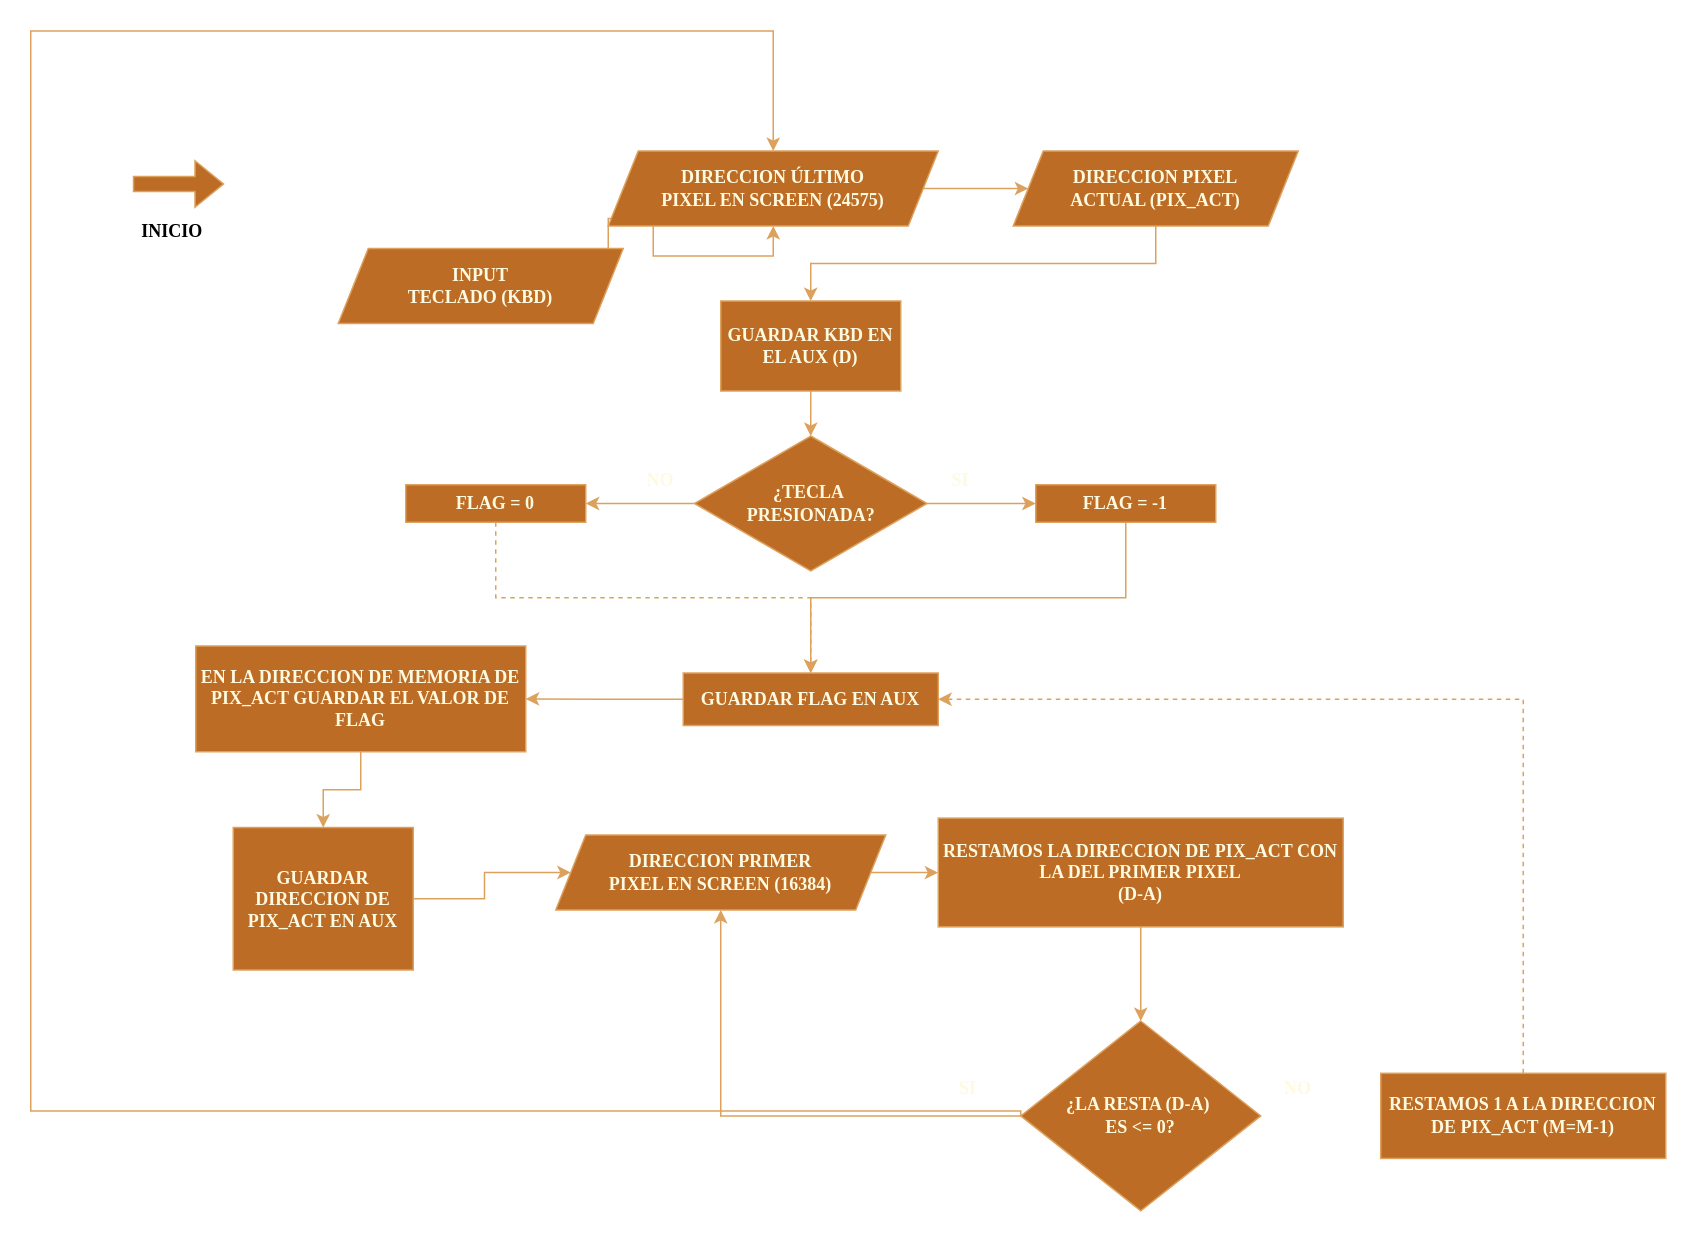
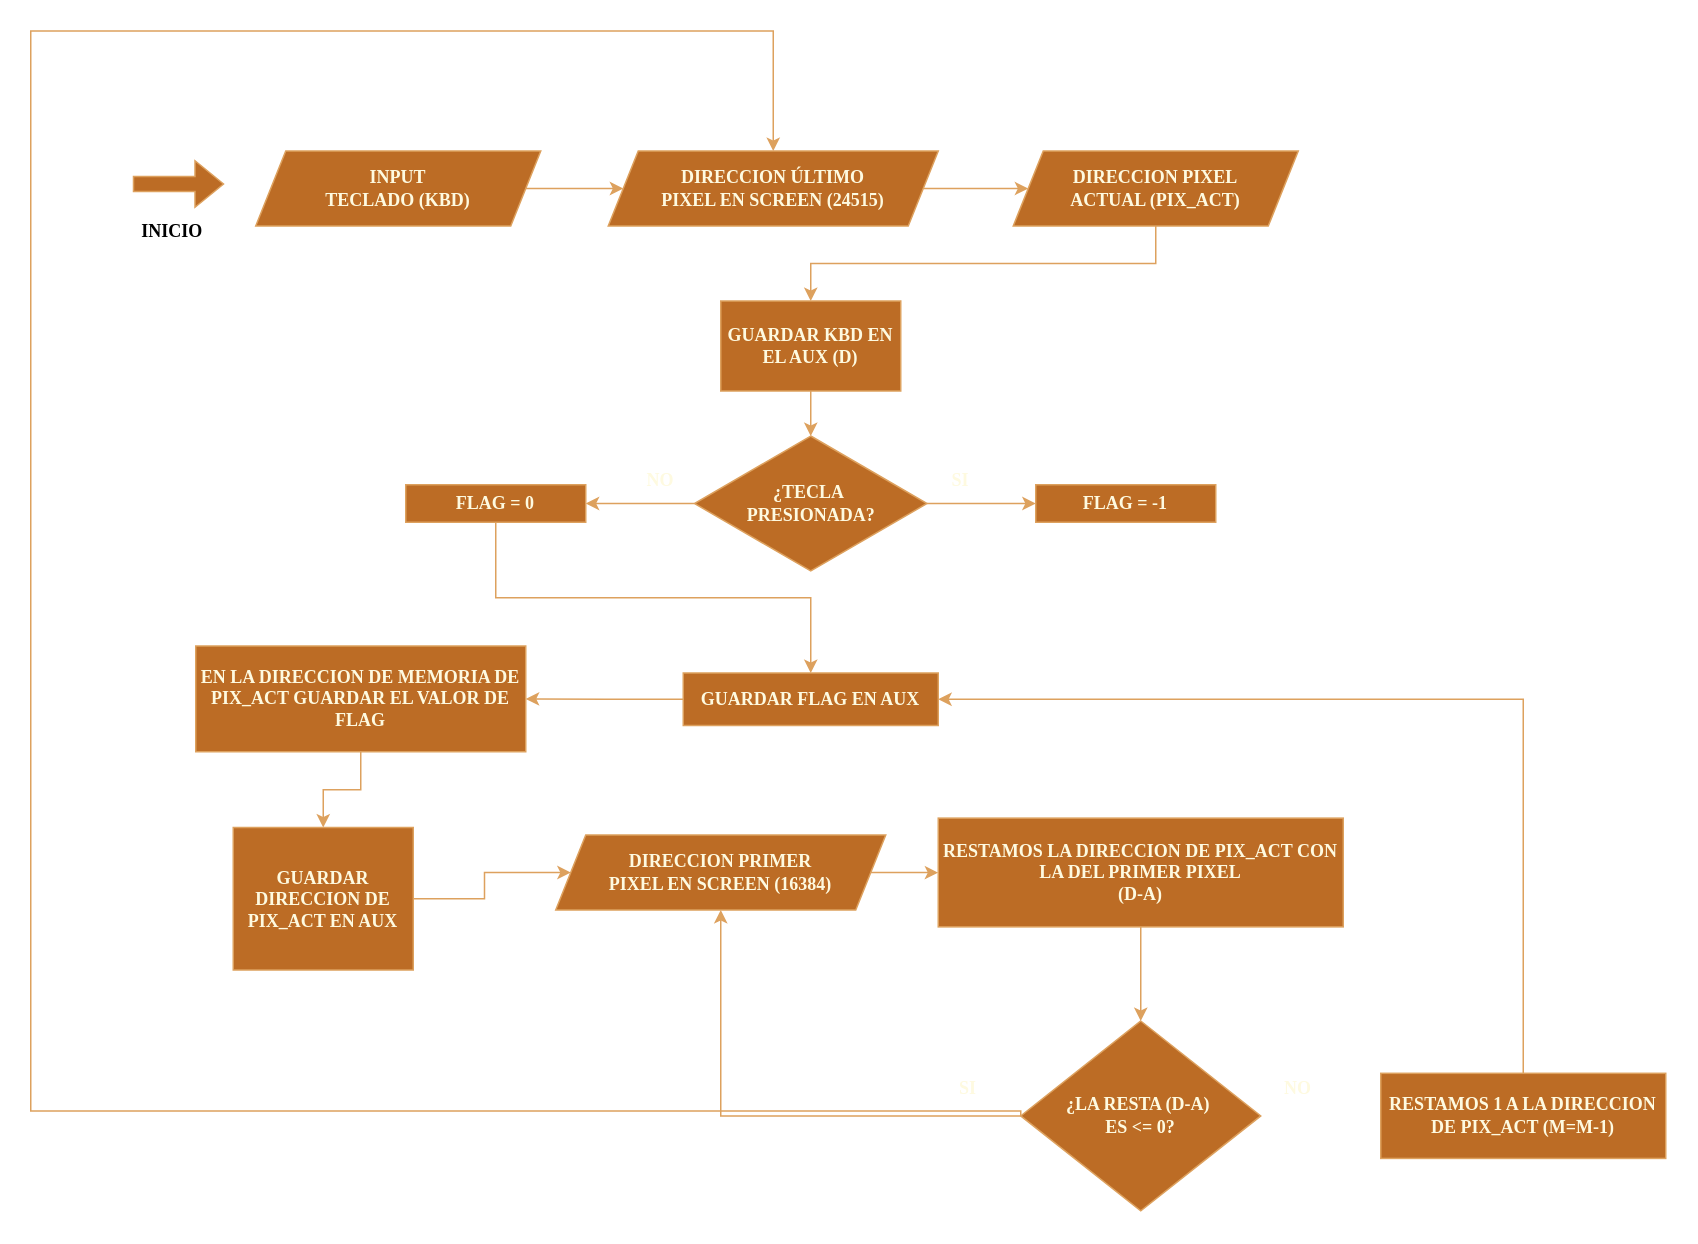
(773, 188) -> (773, 188)
(481, 286) -> (398, 188)
(616, 597) -> (616, 597)
(1007, 597) -> none
(1422, 699) -> (1422, 699)
